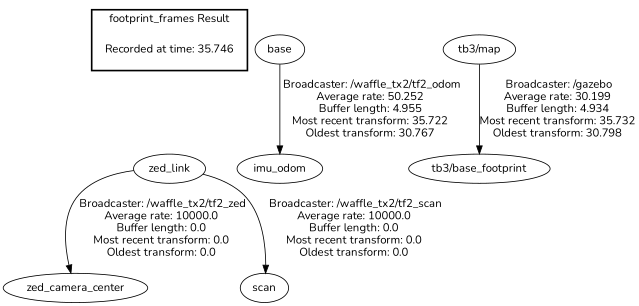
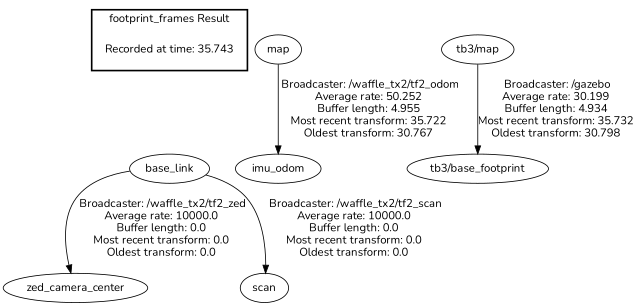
(170, 49) -> (170, 49)
(280, 49) -> (278, 49)
(170, 169) -> (170, 169)
